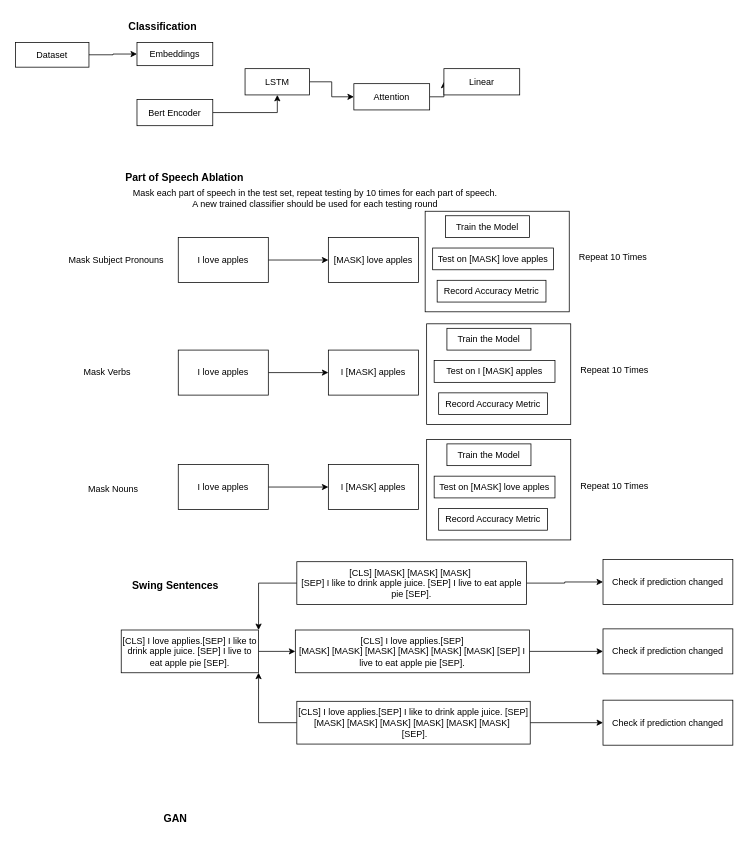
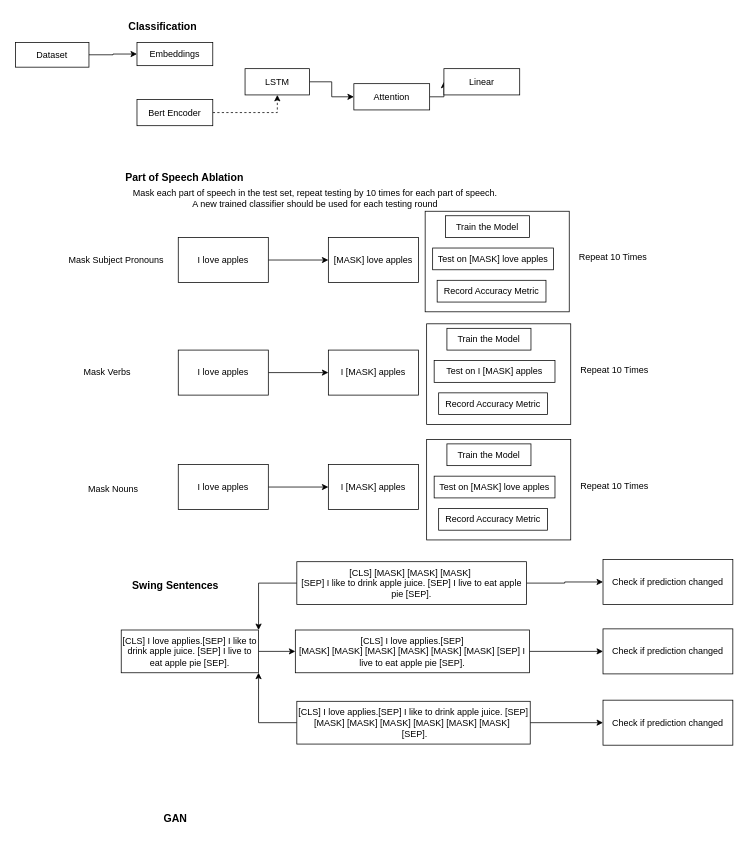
(251, 113) -> (251, 113)
